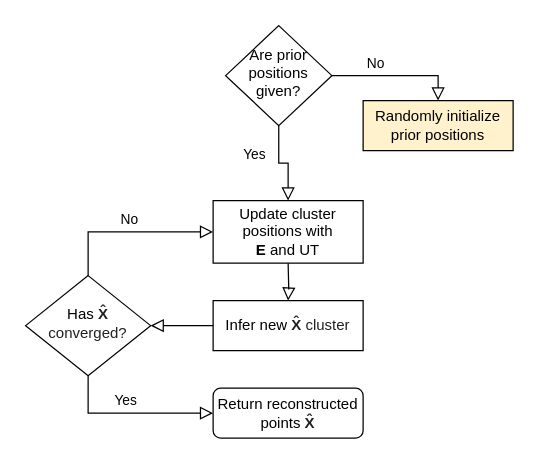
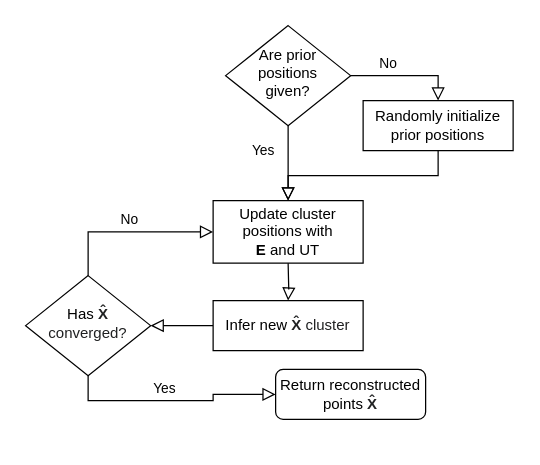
(279, 76) -> (288, 76)
(438, 126) -> (438, 126)
none -> (377, 176)
(288, 413) -> (351, 394)
